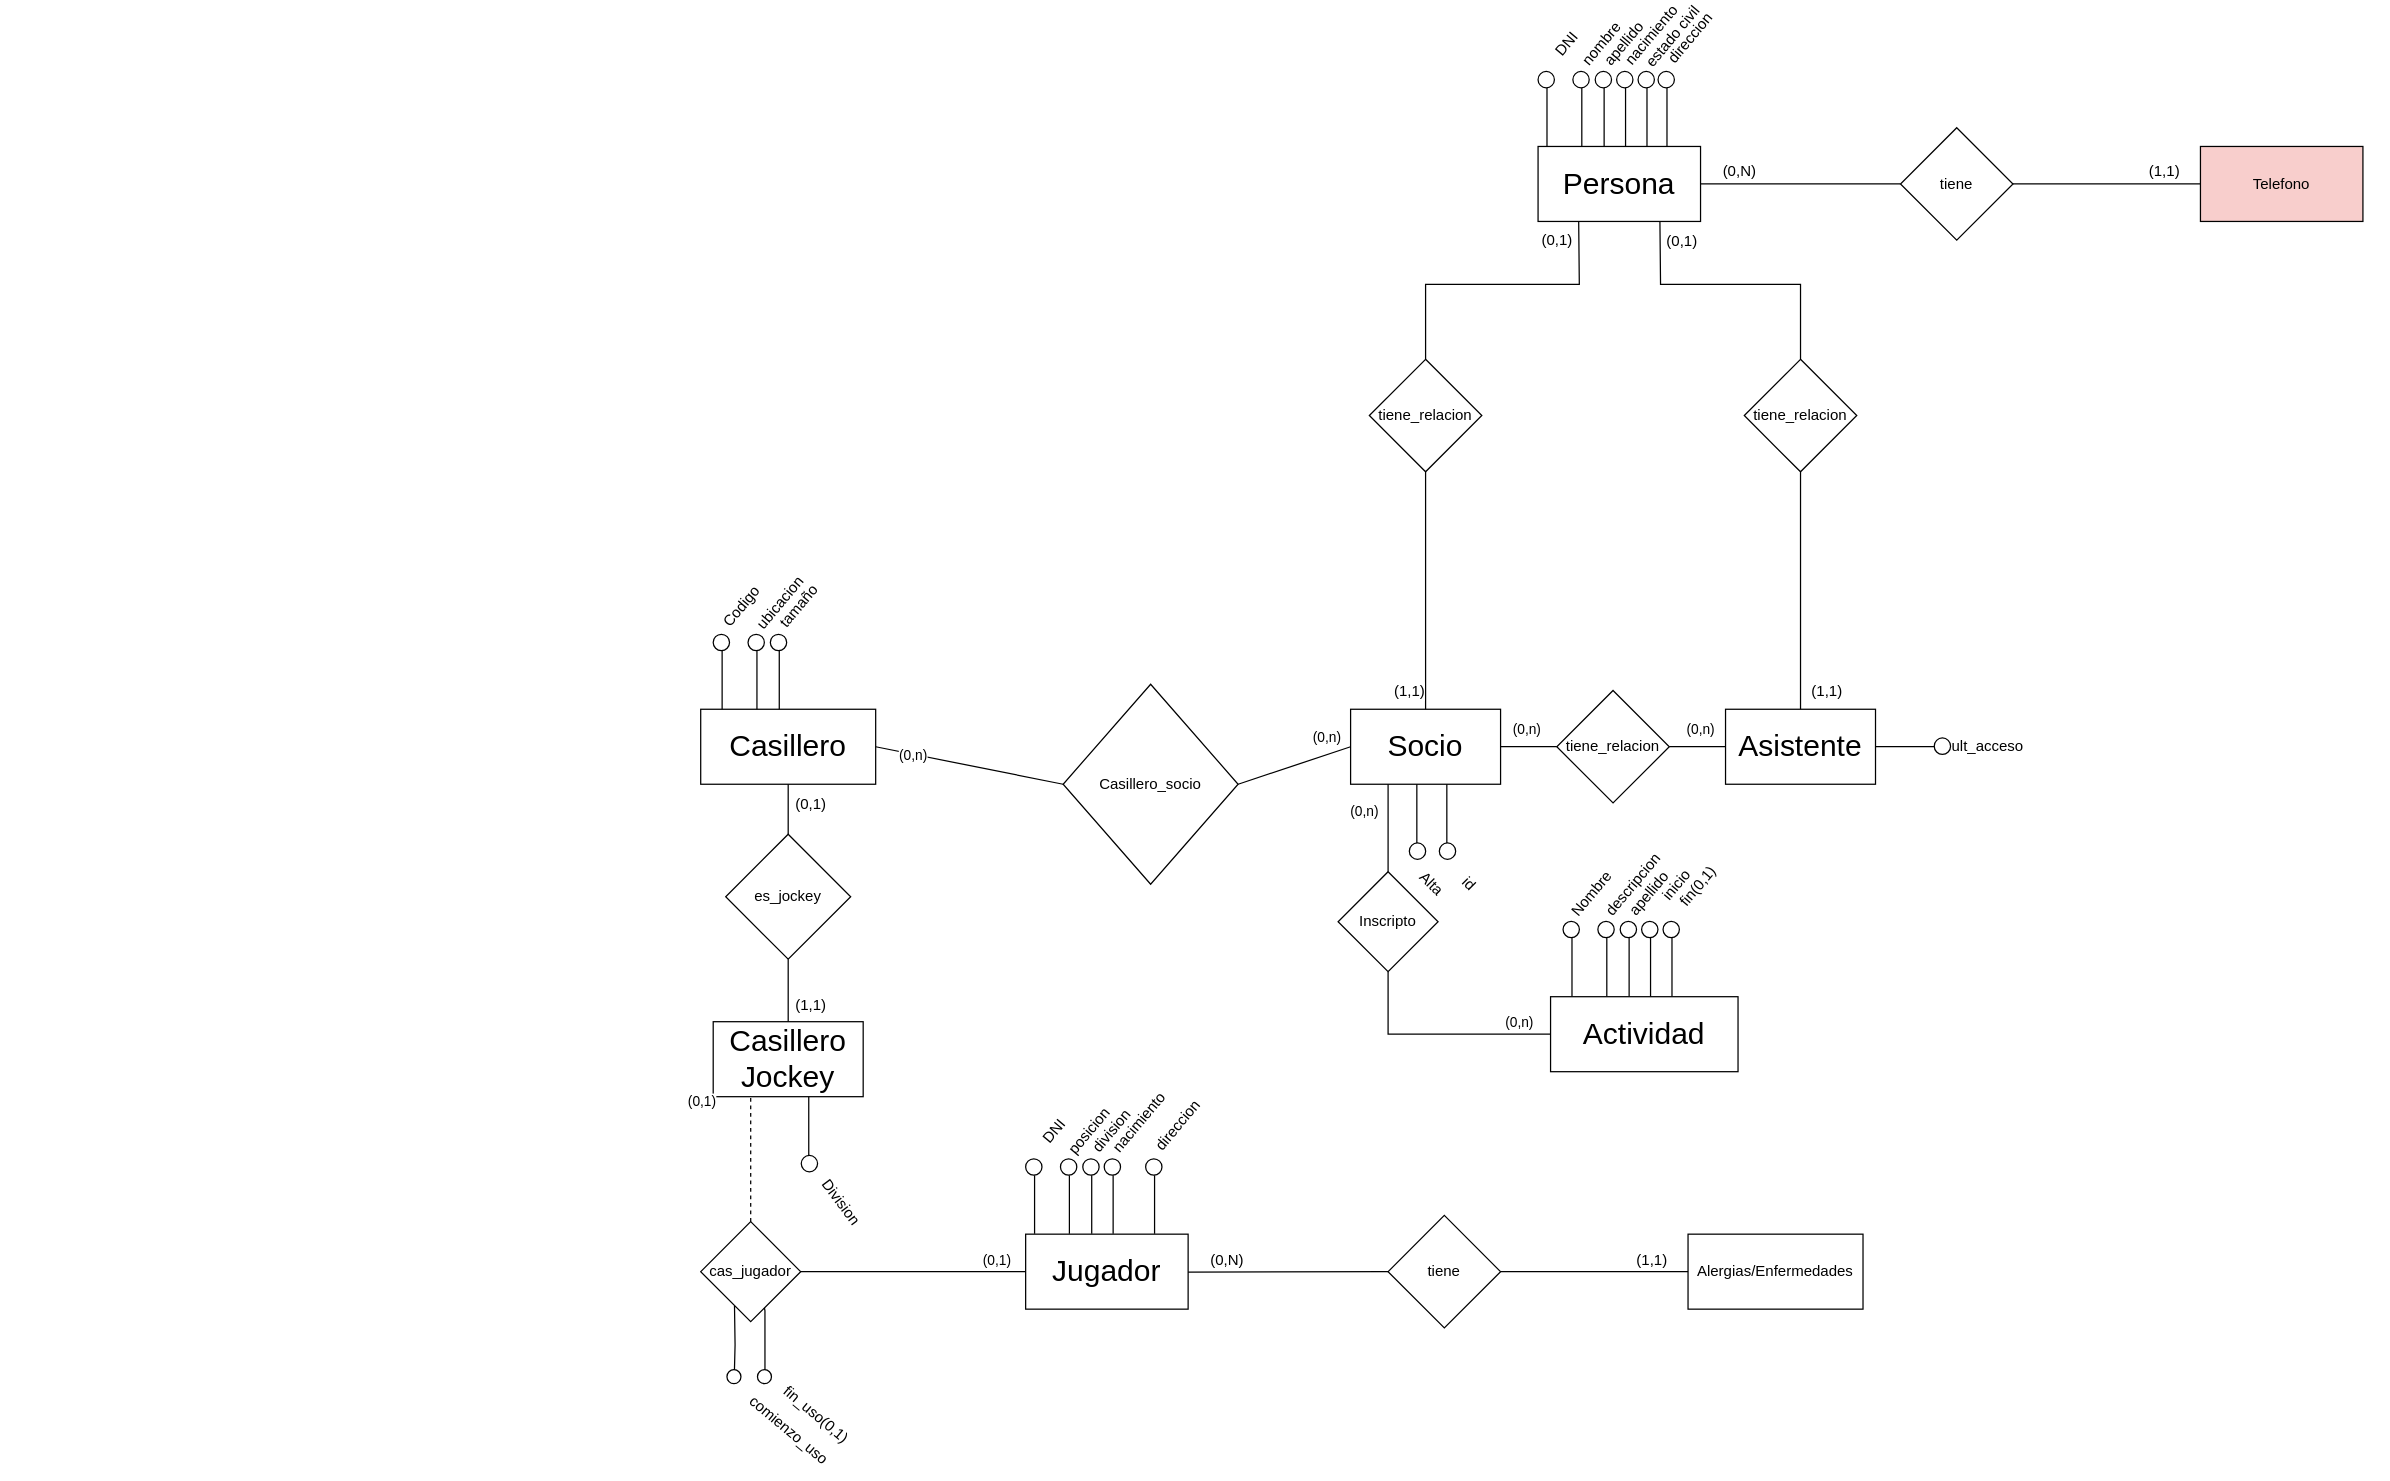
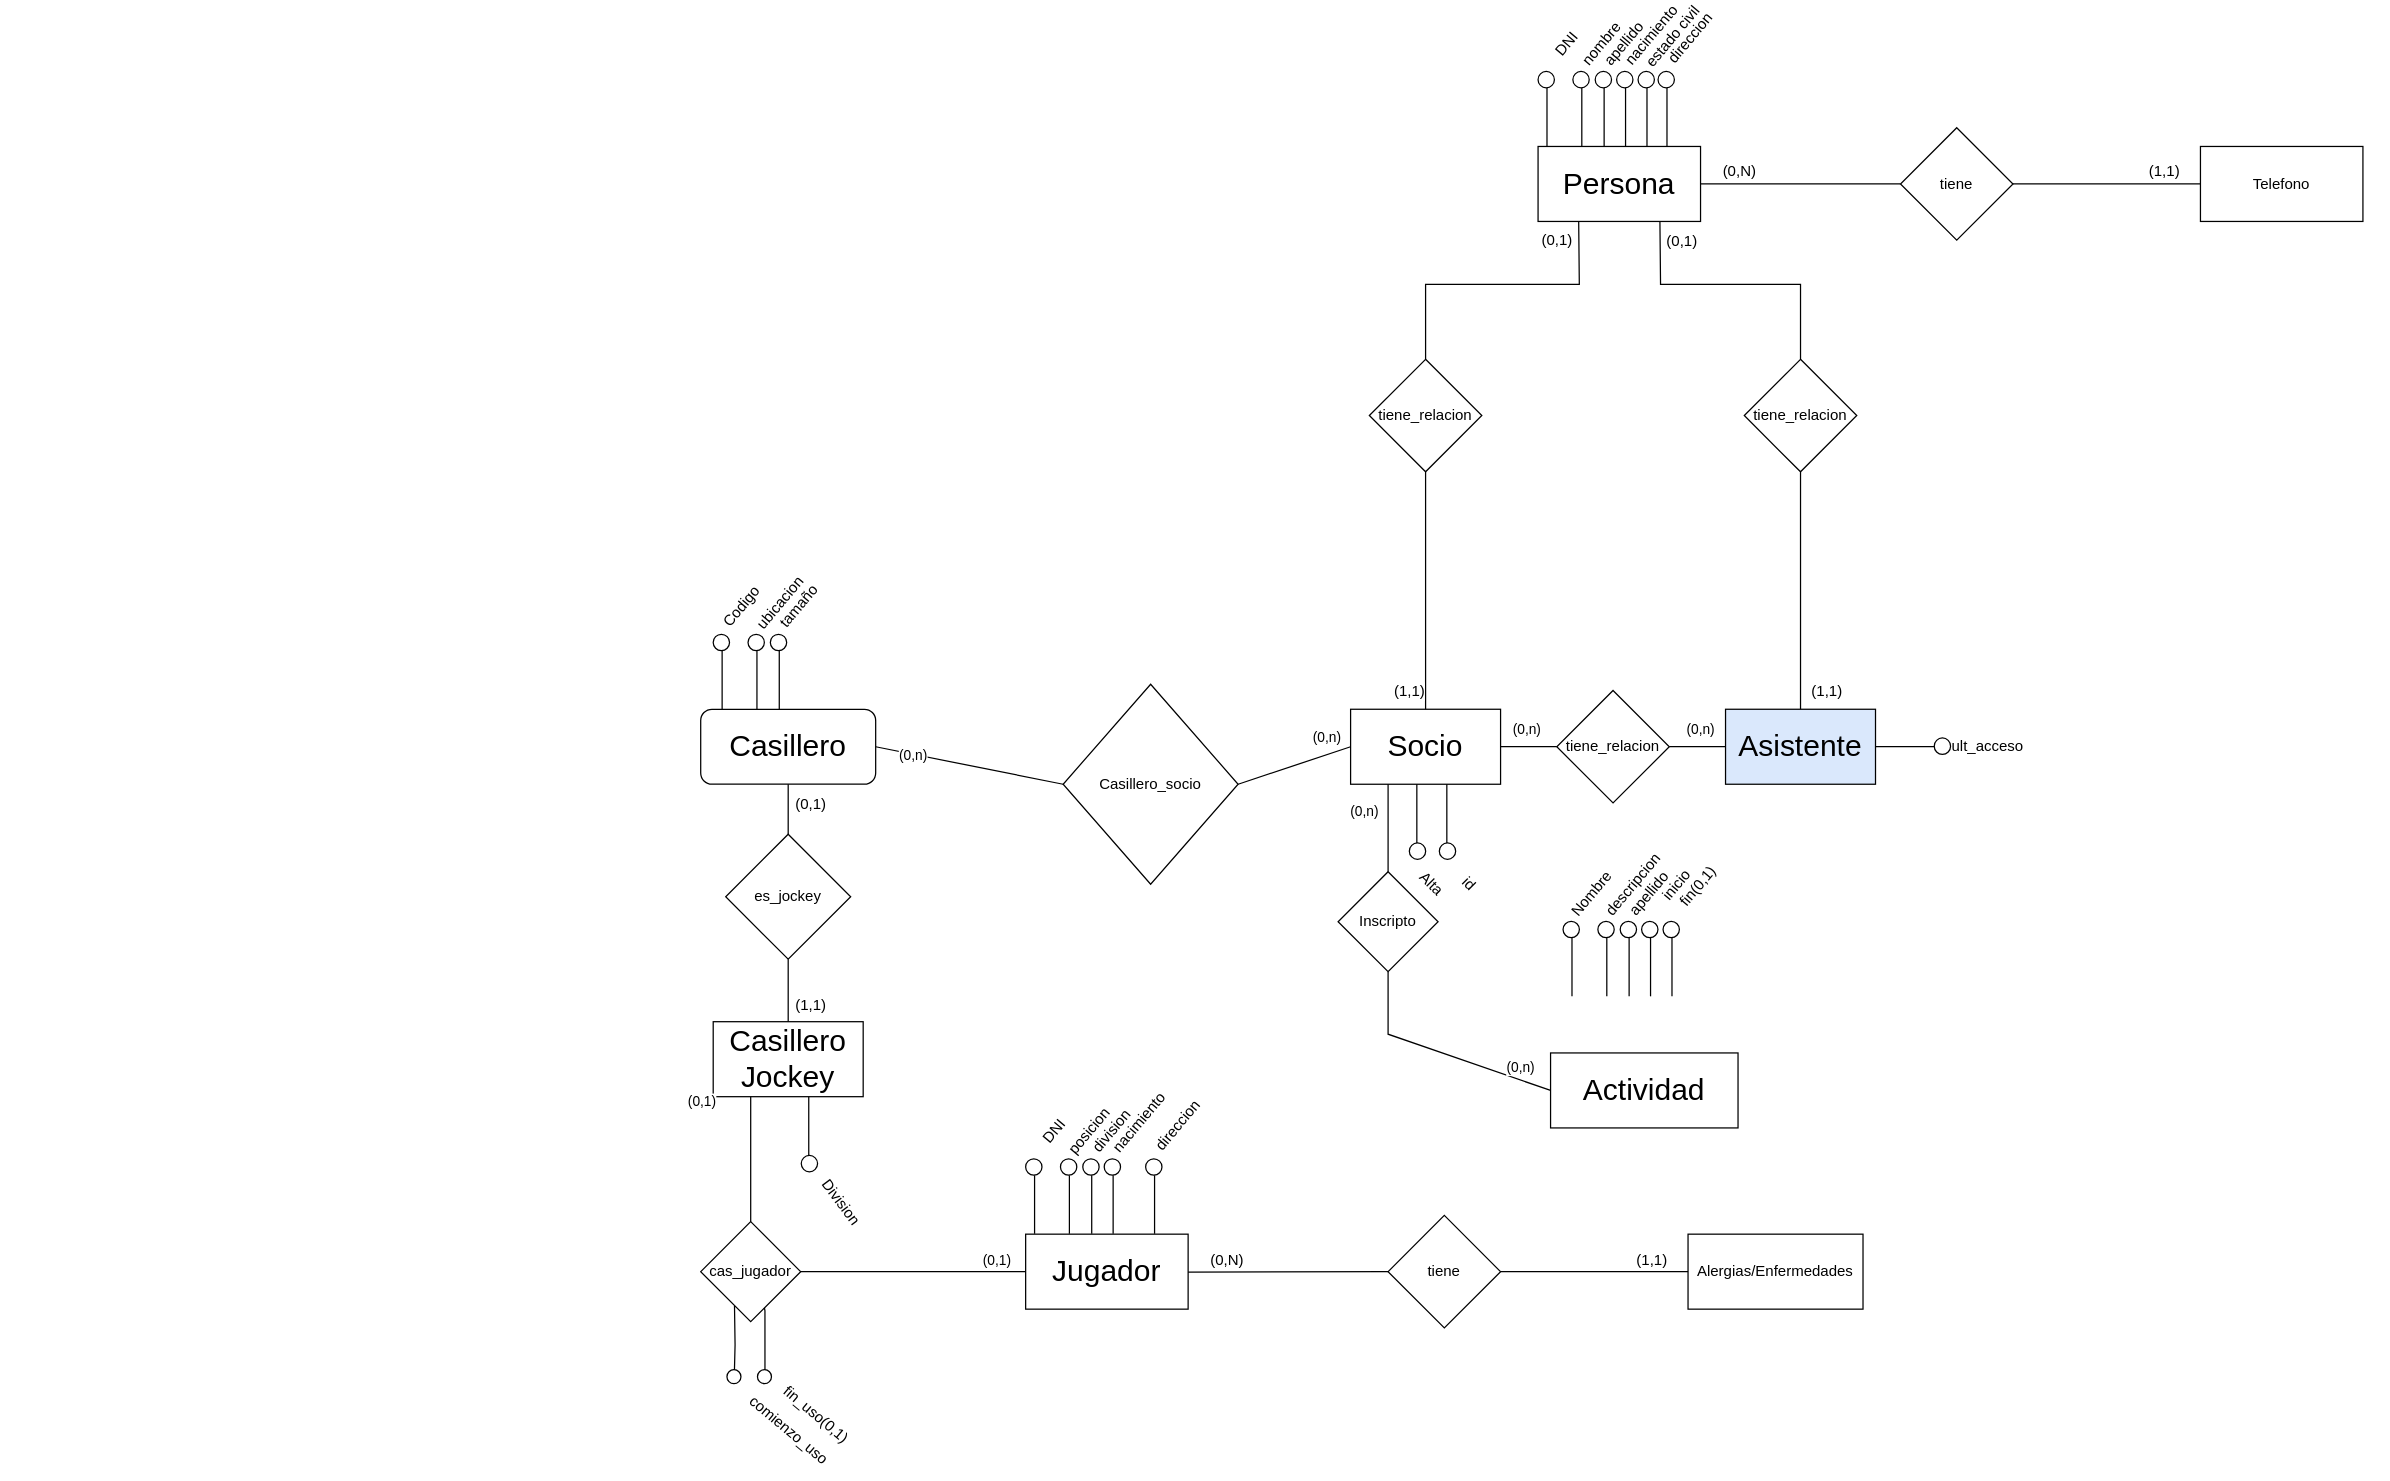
(2282, 184) -> (2282, 184)
(788, 747) -> (788, 747)
(1801, 747) -> (1801, 747)
(1644, 1034) -> (1644, 1091)
(751, 1158) -> (751, 1158)
